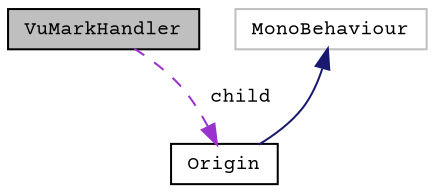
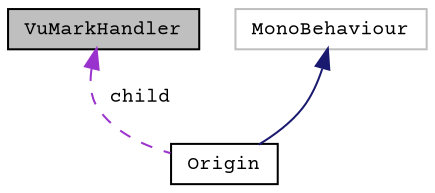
(177, 82) -> (114, 125)
